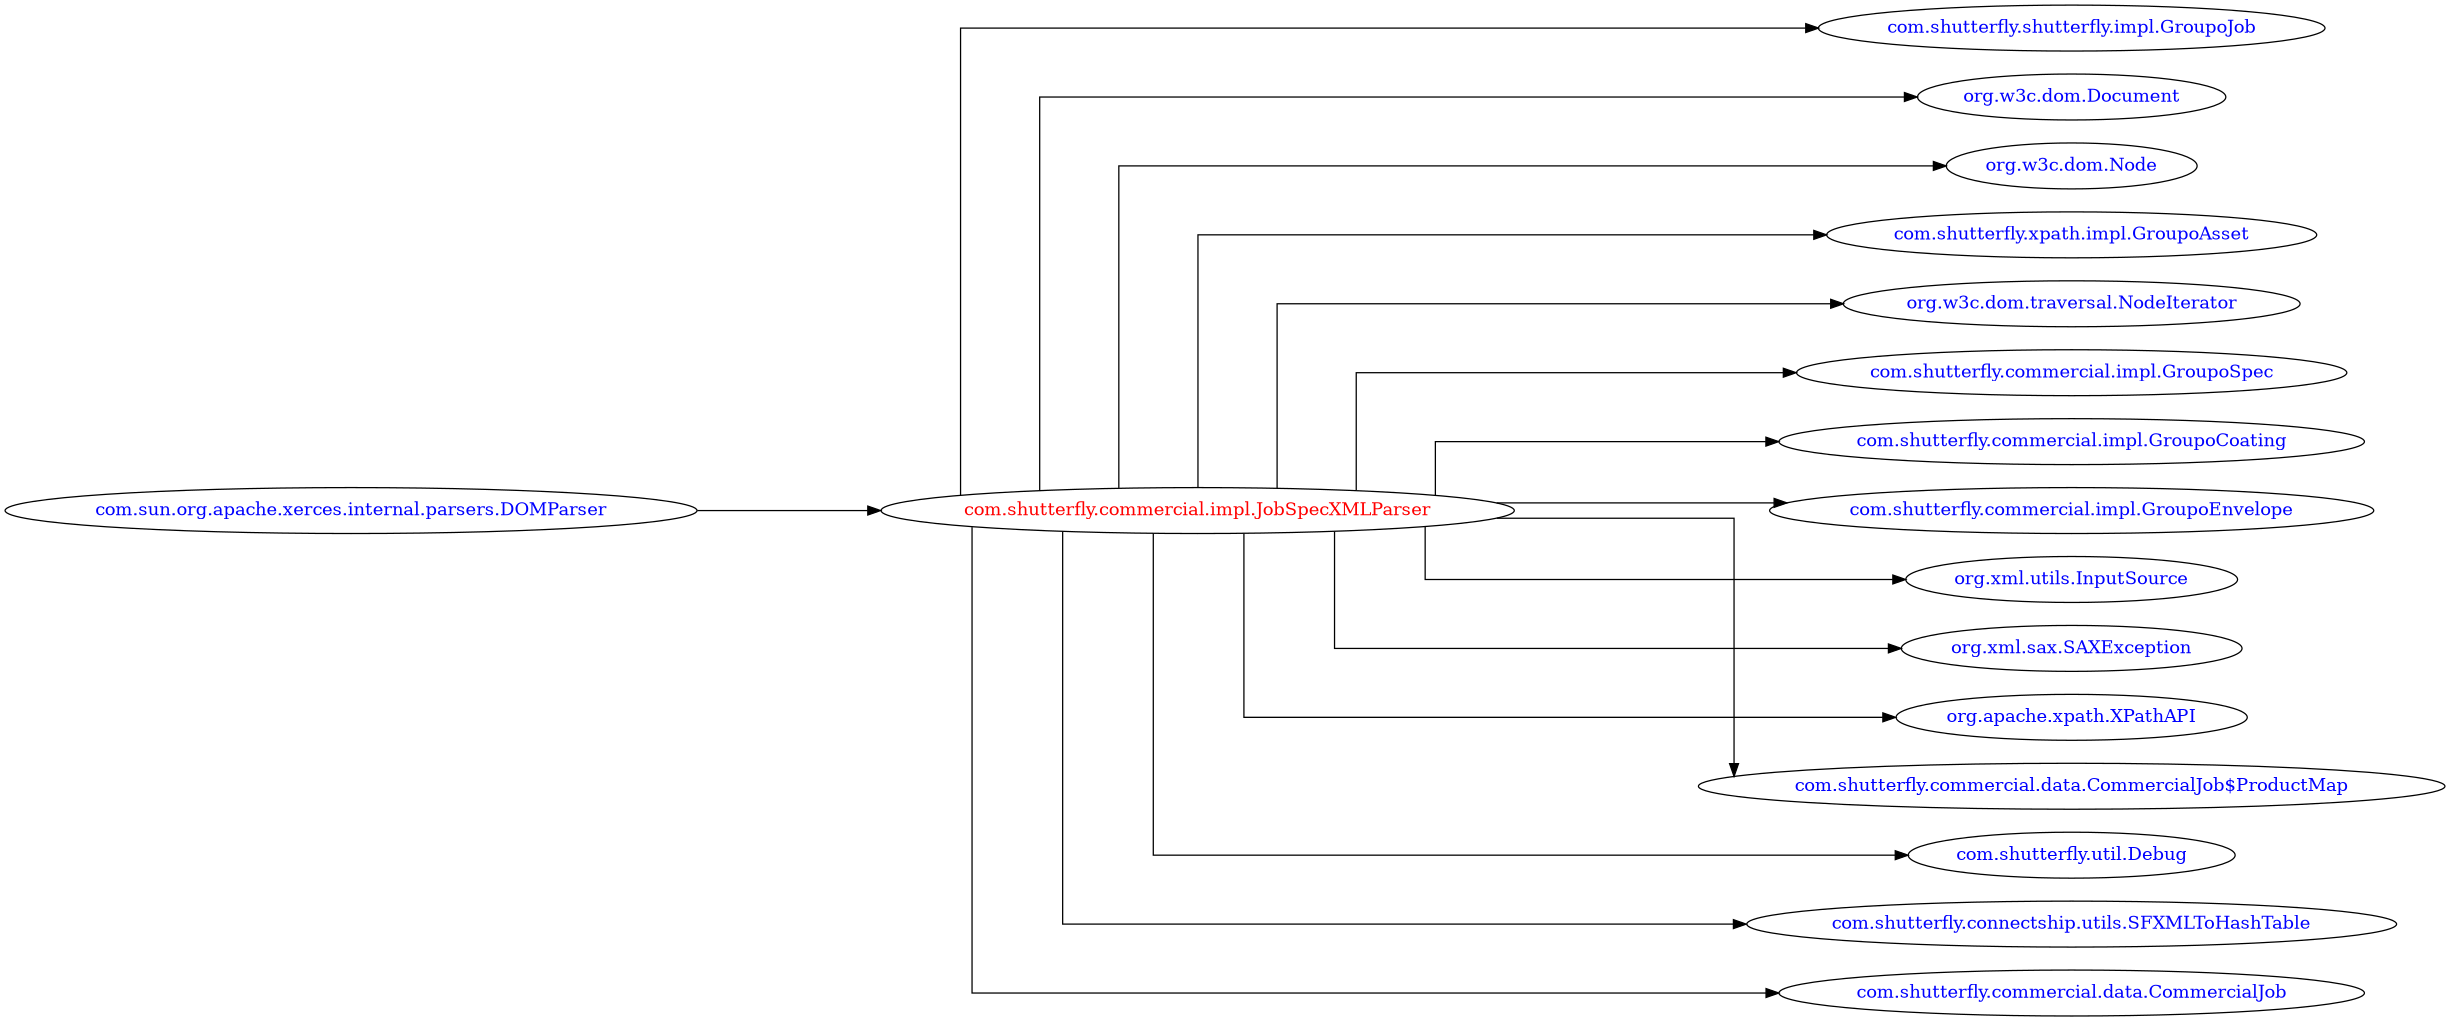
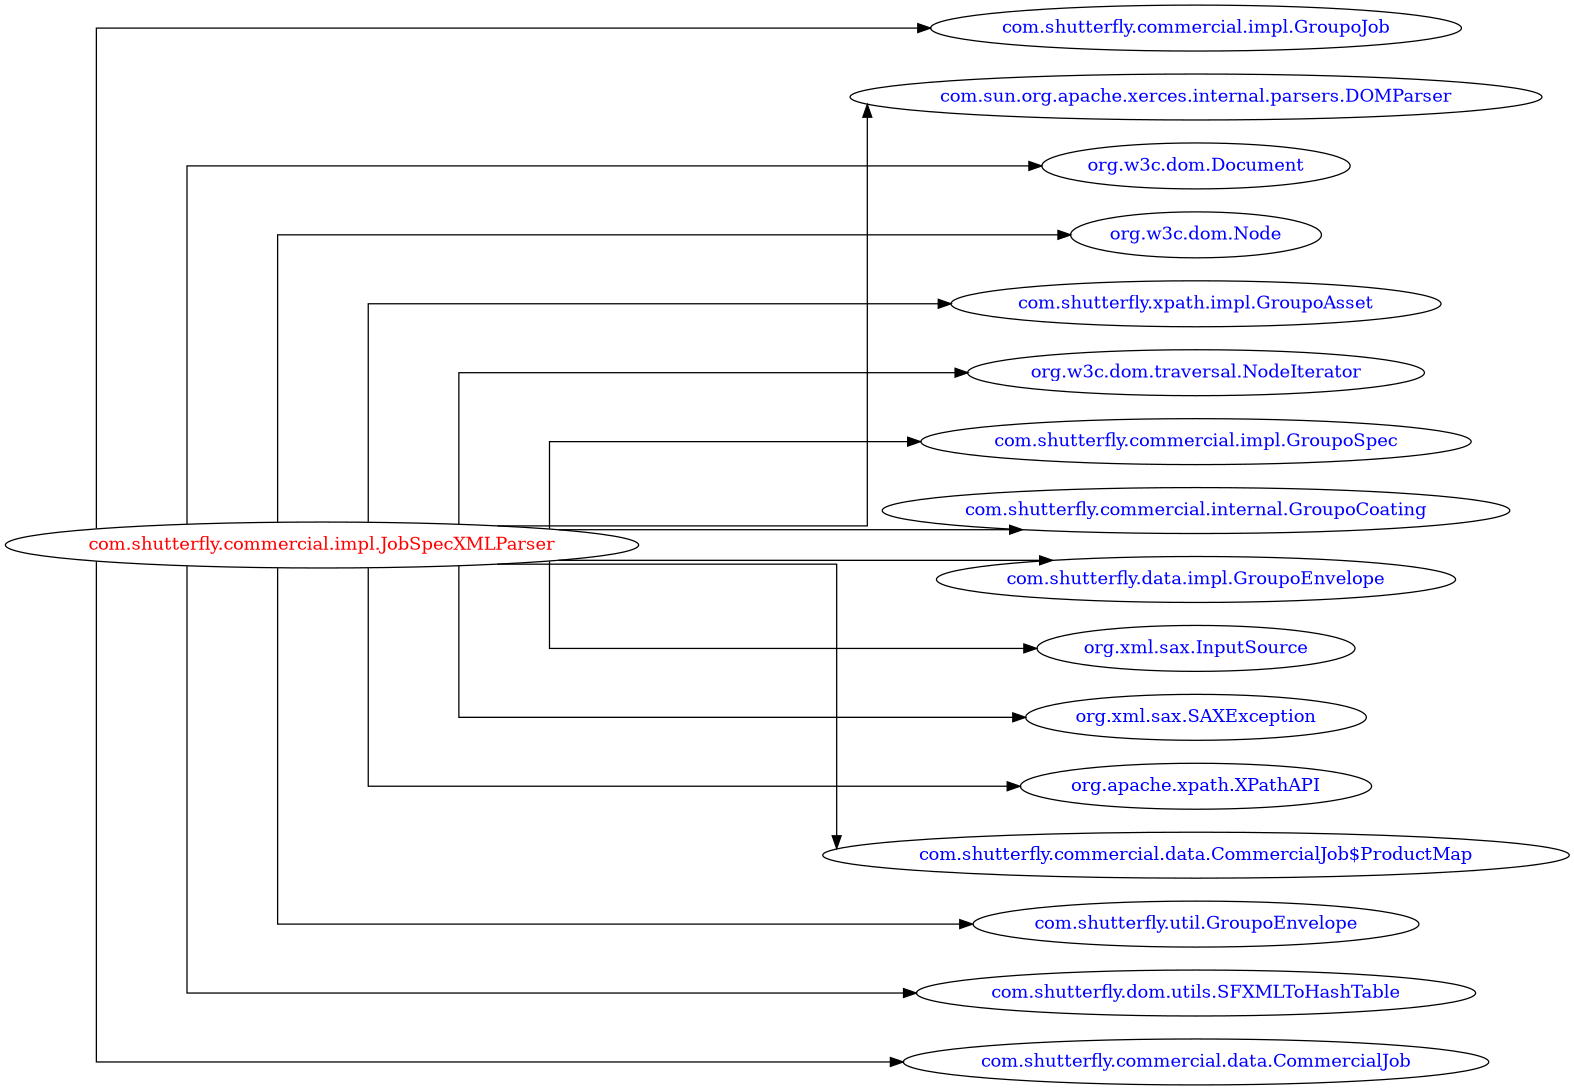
(2072, 28) -> (1196, 28)
(2072, 442) -> (1196, 511)
(783, 511) -> (867, 506)
(2072, 511) -> (1196, 579)
(2072, 579) -> (1196, 648)
(2072, 855) -> (1196, 924)
(2072, 924) -> (1196, 993)
